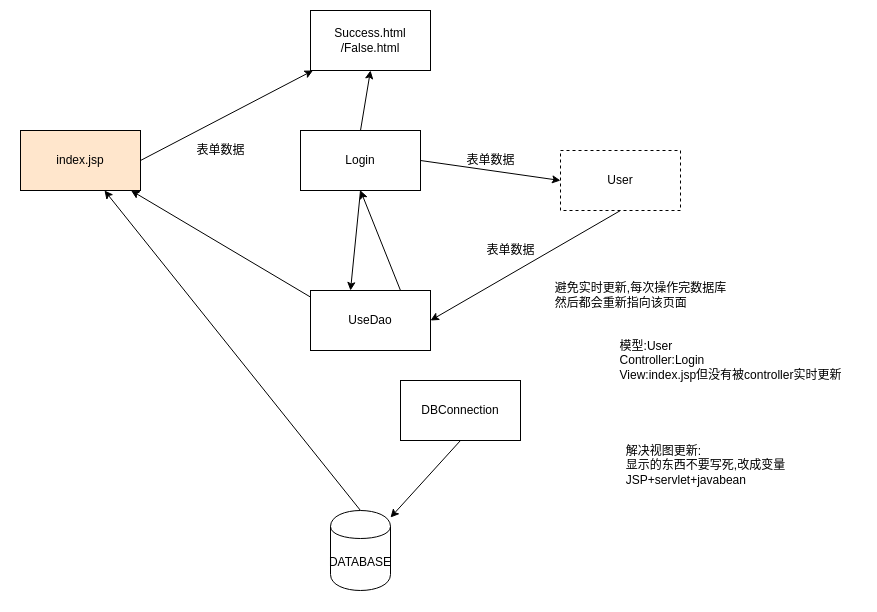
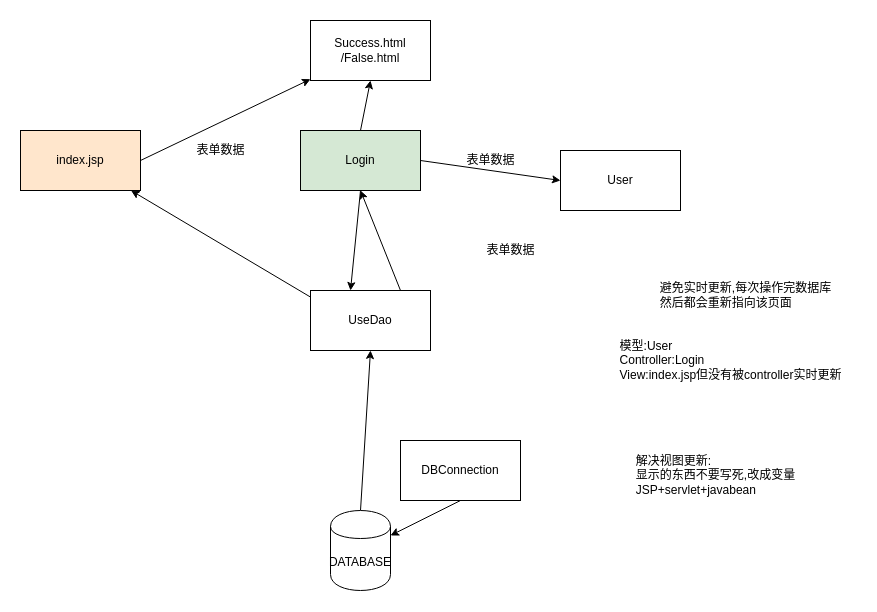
(371, 41) -> (371, 51)
(361, 161) -> (361, 161)
(621, 181) -> (621, 181)
(529, 264) -> none
(641, 296) -> (746, 296)
(235, 353) -> (365, 434)
(461, 411) -> (461, 471)
(706, 466) -> (716, 476)
